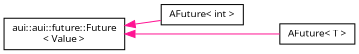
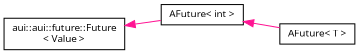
(208, 34) -> (267, 25)
